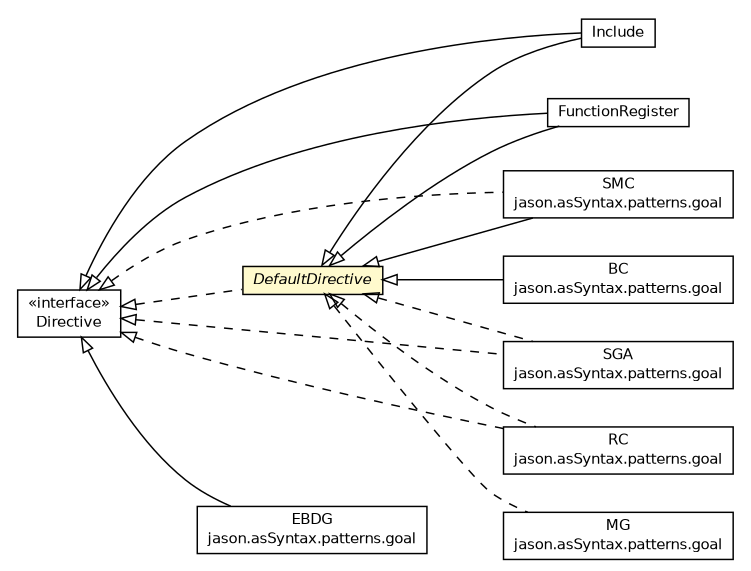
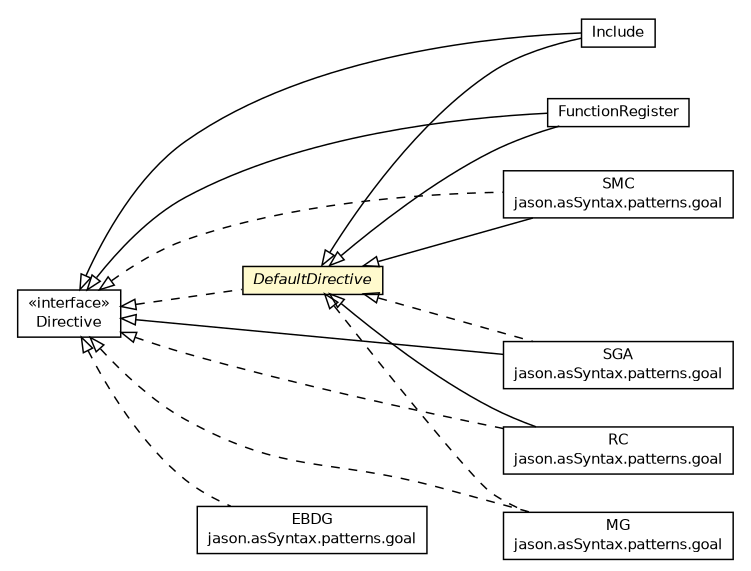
(618, 280) -> none
(320, 337) -> (320, 337)
(434, 373) -> (434, 373)
(146, 441) -> (146, 441)
none -> (302, 462)
